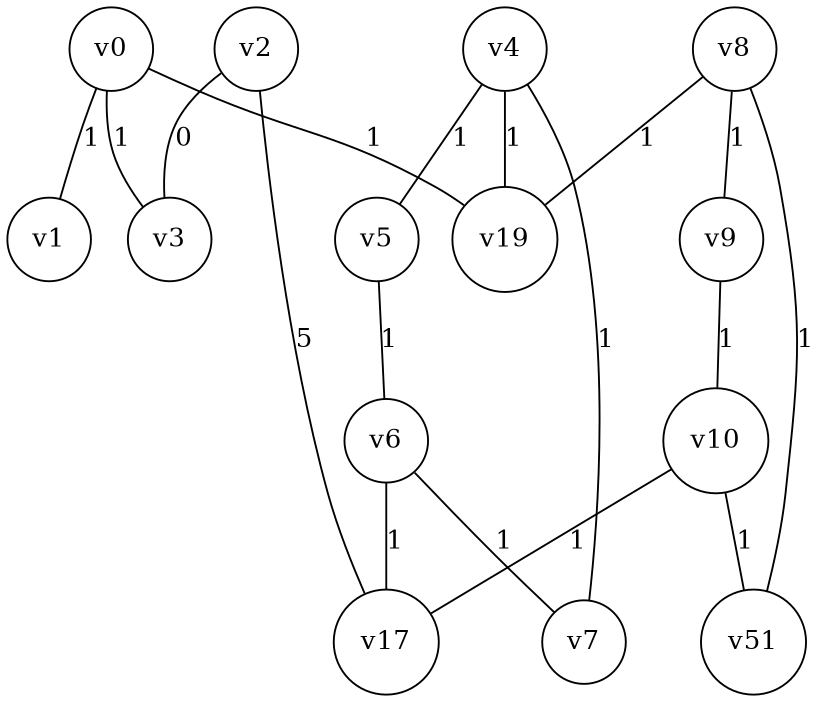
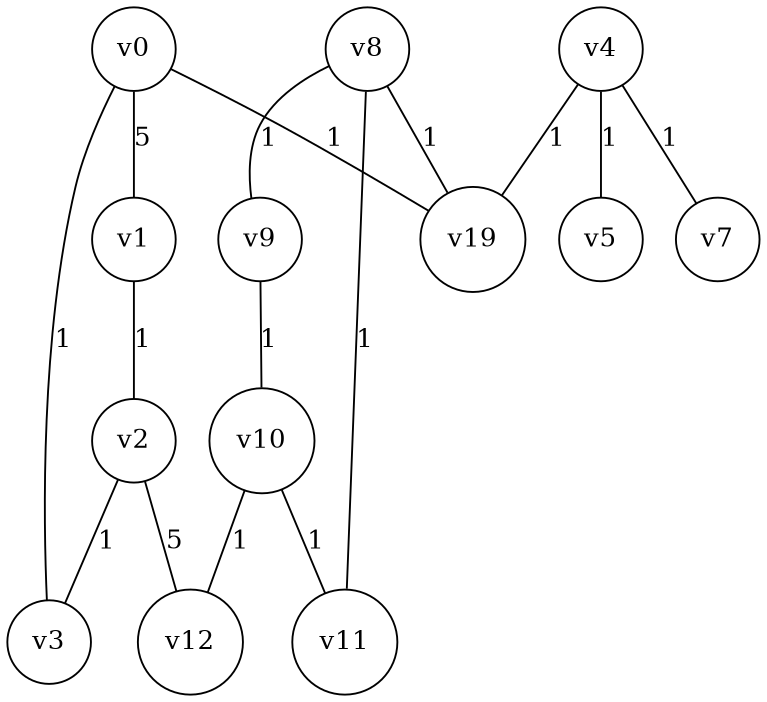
(92, 139) -> (143, 139)
(185, 139) -> (108, 541)
none -> (134, 340)
(386, 441) -> none
(386, 642) -> (190, 642)
(754, 642) -> (345, 642)
